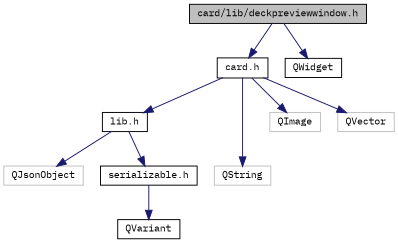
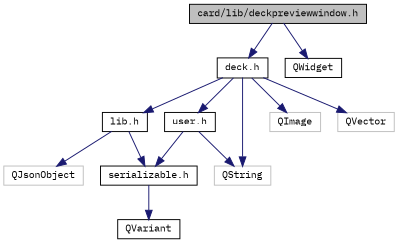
(243, 68) -> (243, 68)
none -> (190, 122)
